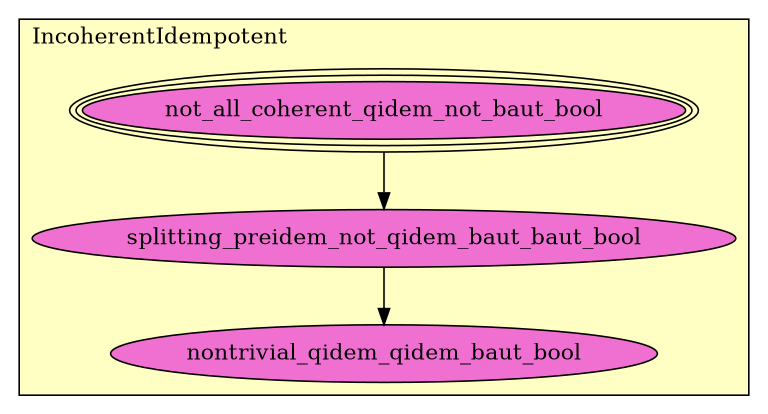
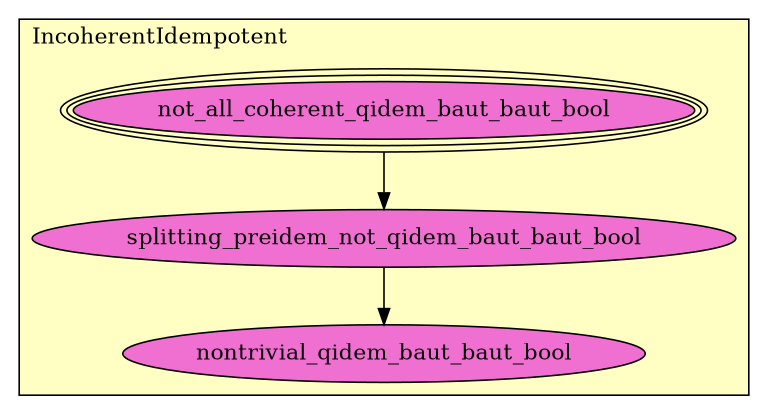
(384, 110) -> (384, 110)
(384, 354) -> (384, 354)
